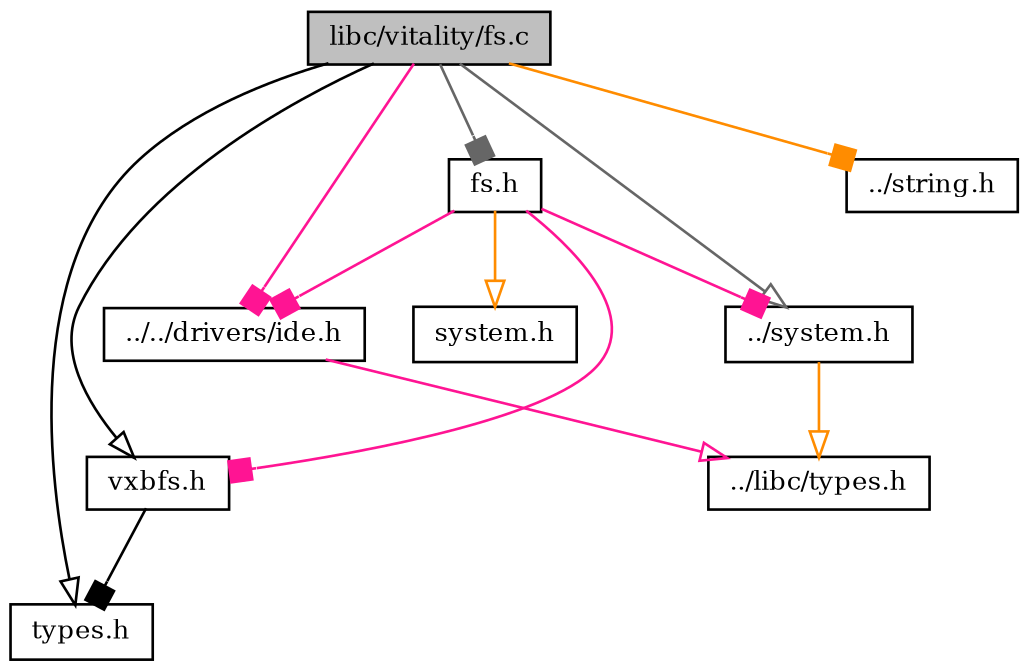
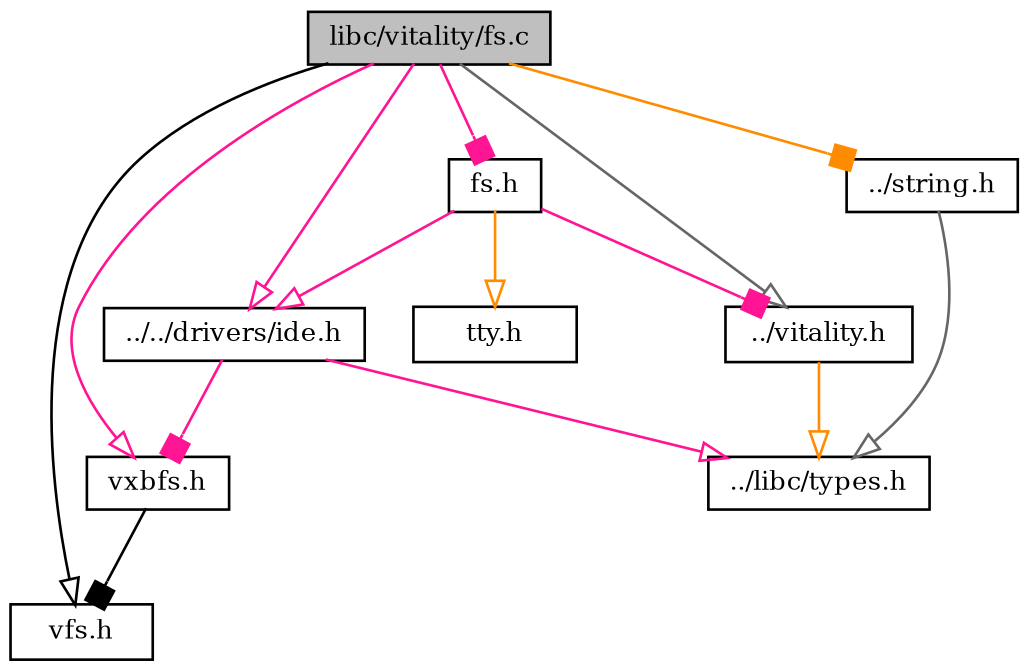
(457, 100) -> (457, 100)
(339, 175) -> (339, 175)
(152, 209) -> (152, 209)
(377, 253) -> (377, 253)
(495, 334) -> (495, 334)
(819, 334) -> (819, 334)
none -> (945, 337)
(550, 397) -> (203, 397)
(82, 632) -> (82, 632)
